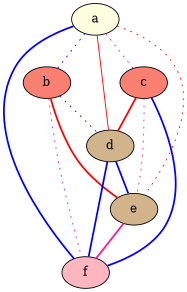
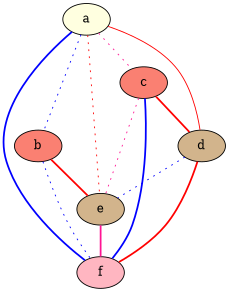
(79, 114) -> none
(122, 177) -> (151, 178)
(62, 178) -> (62, 212)
(98, 209) -> (169, 221)
